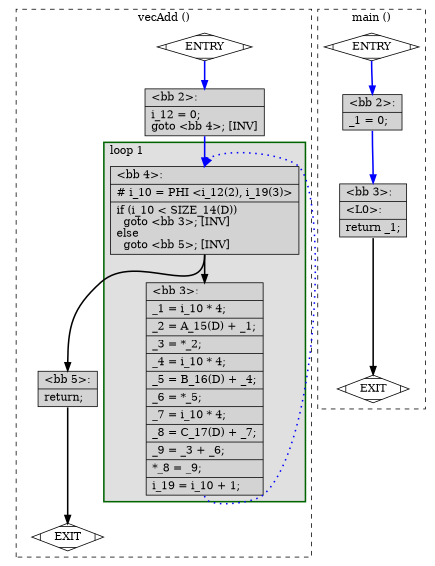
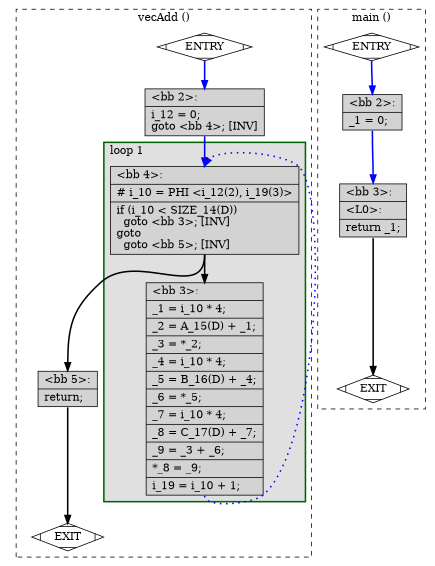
(128, 234) -> (129, 234)
